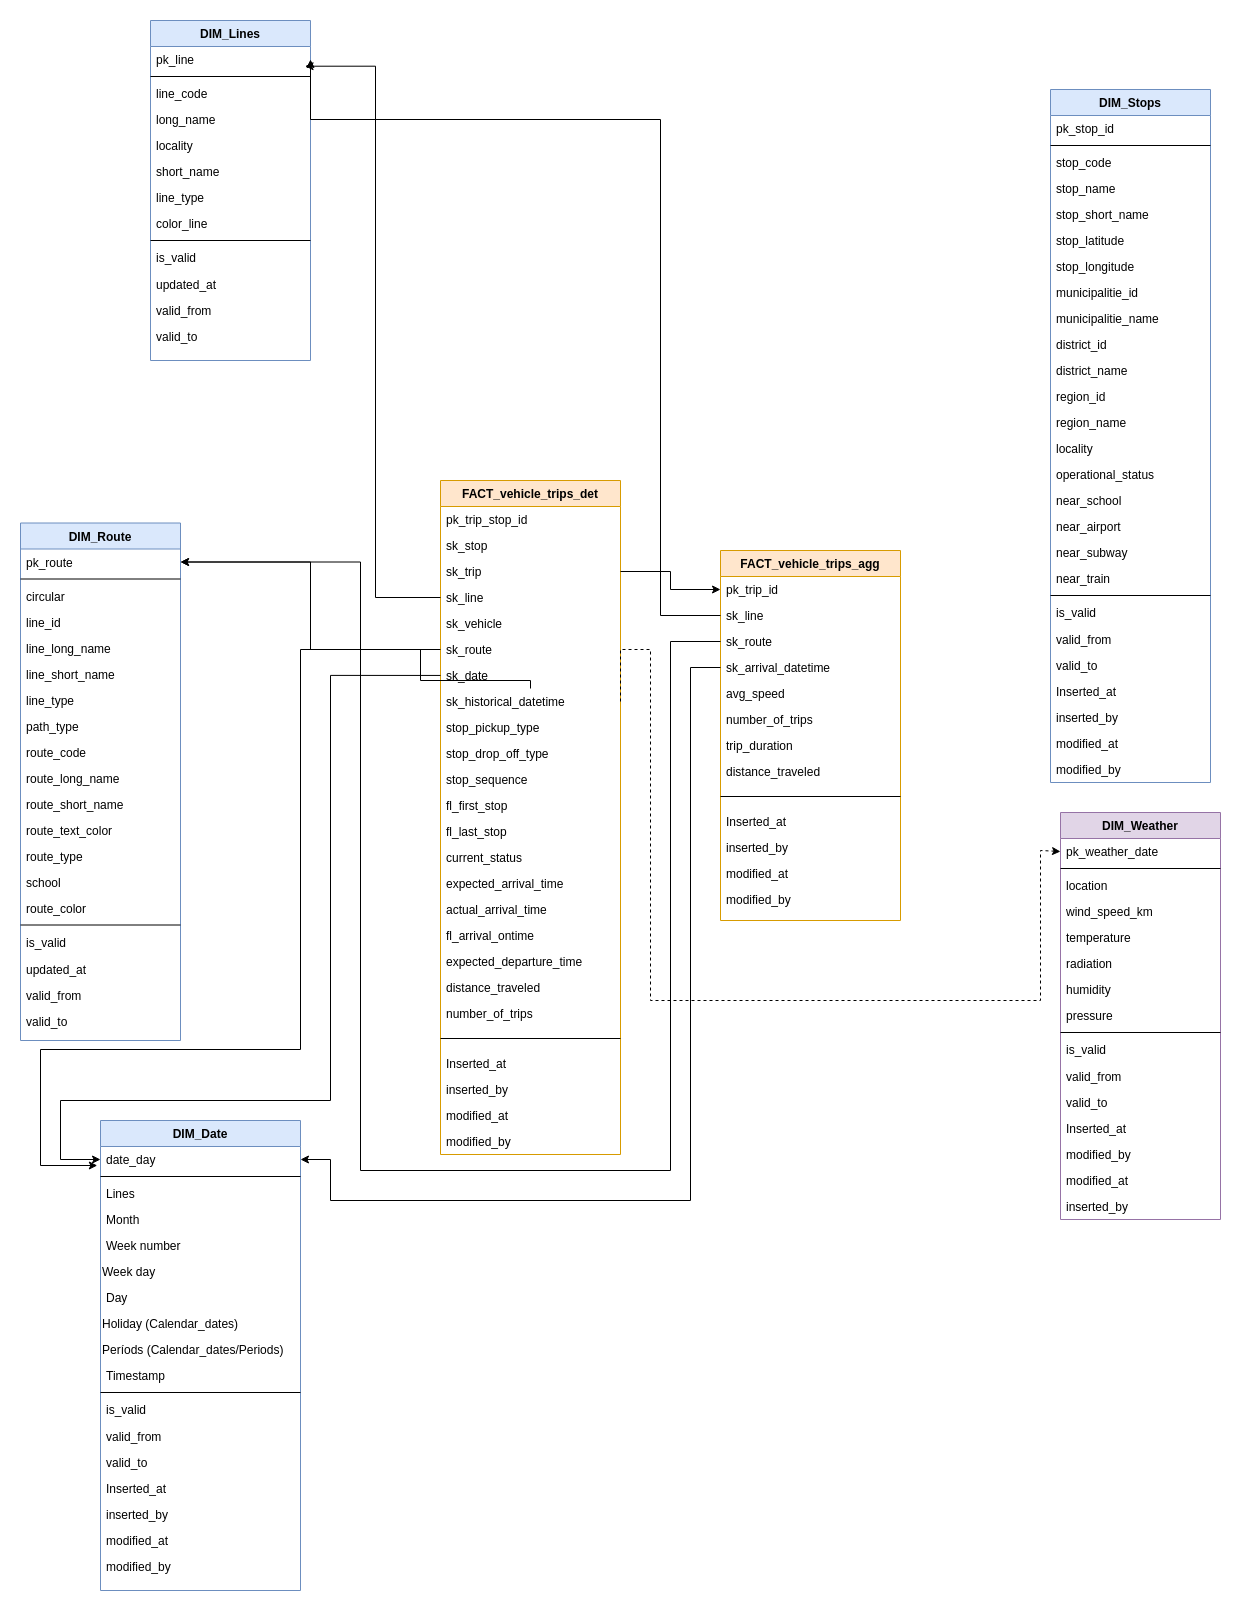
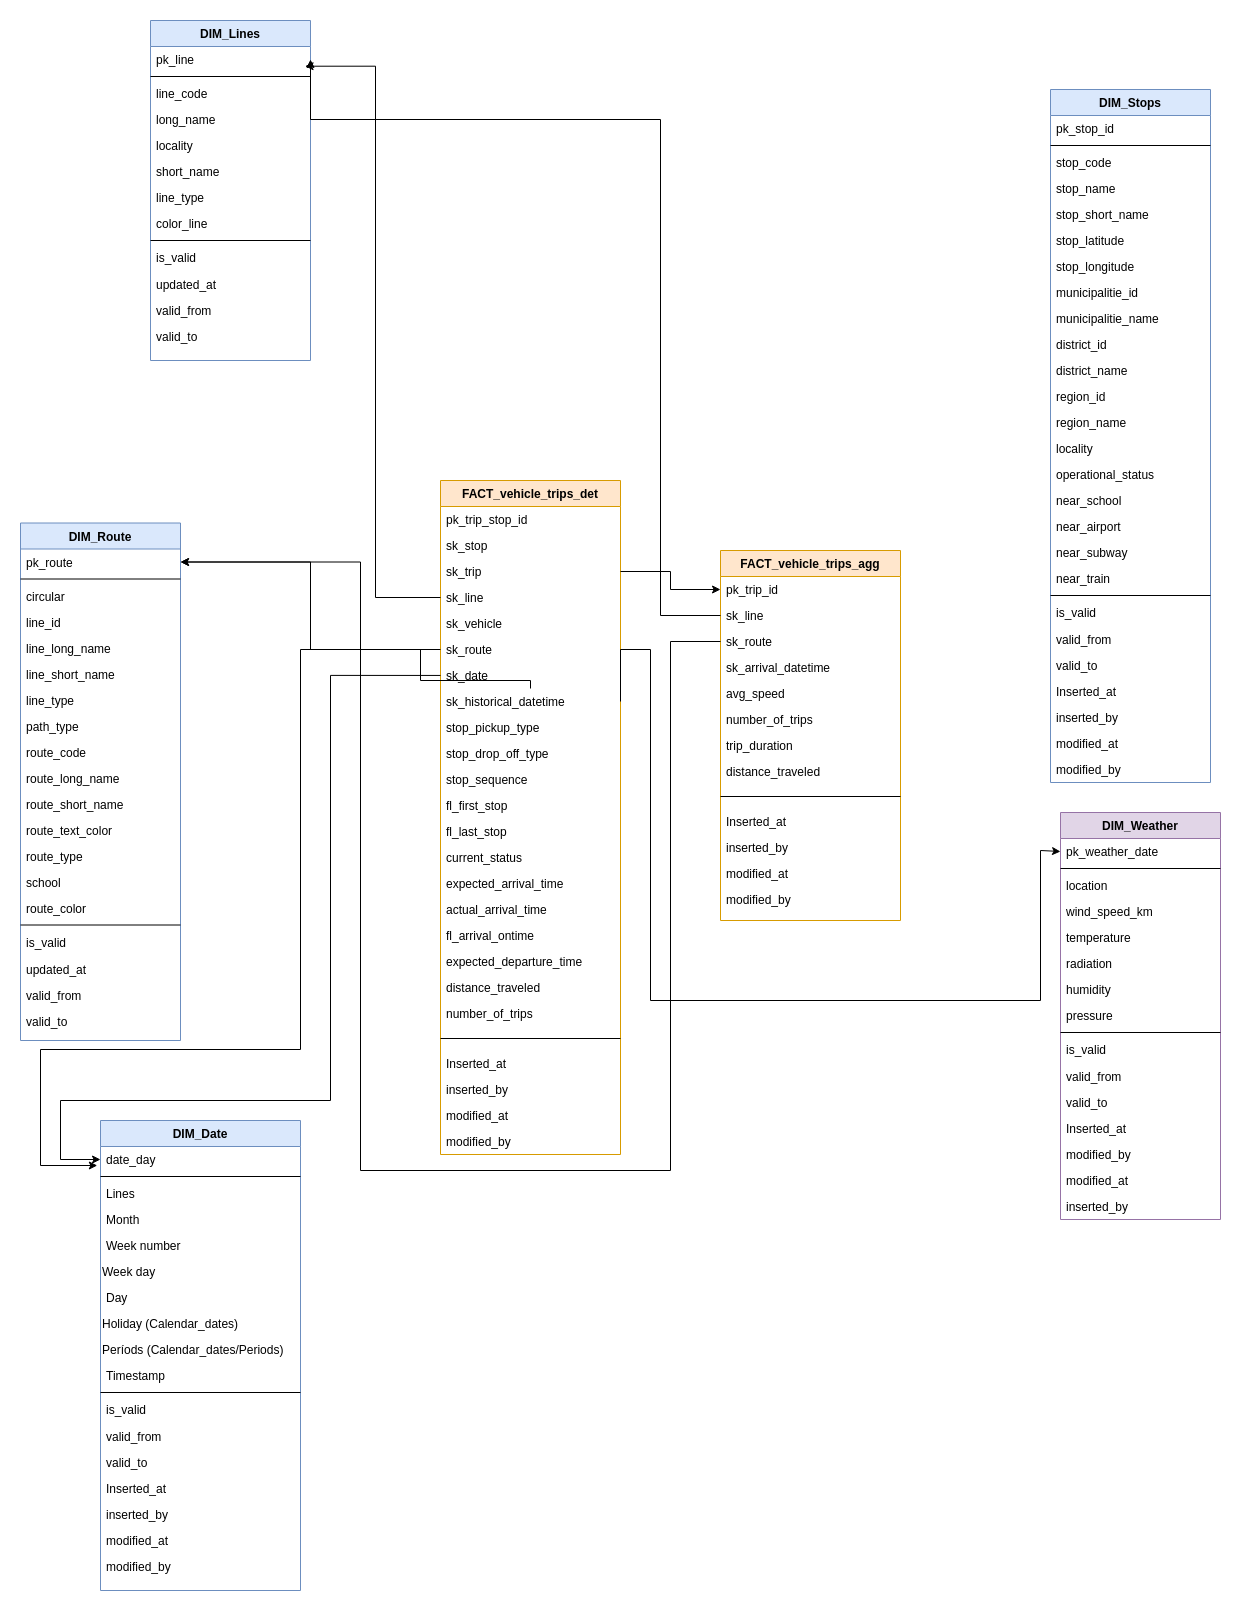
(736, 1001) -> (736, 1001)
(691, 1132) -> none
